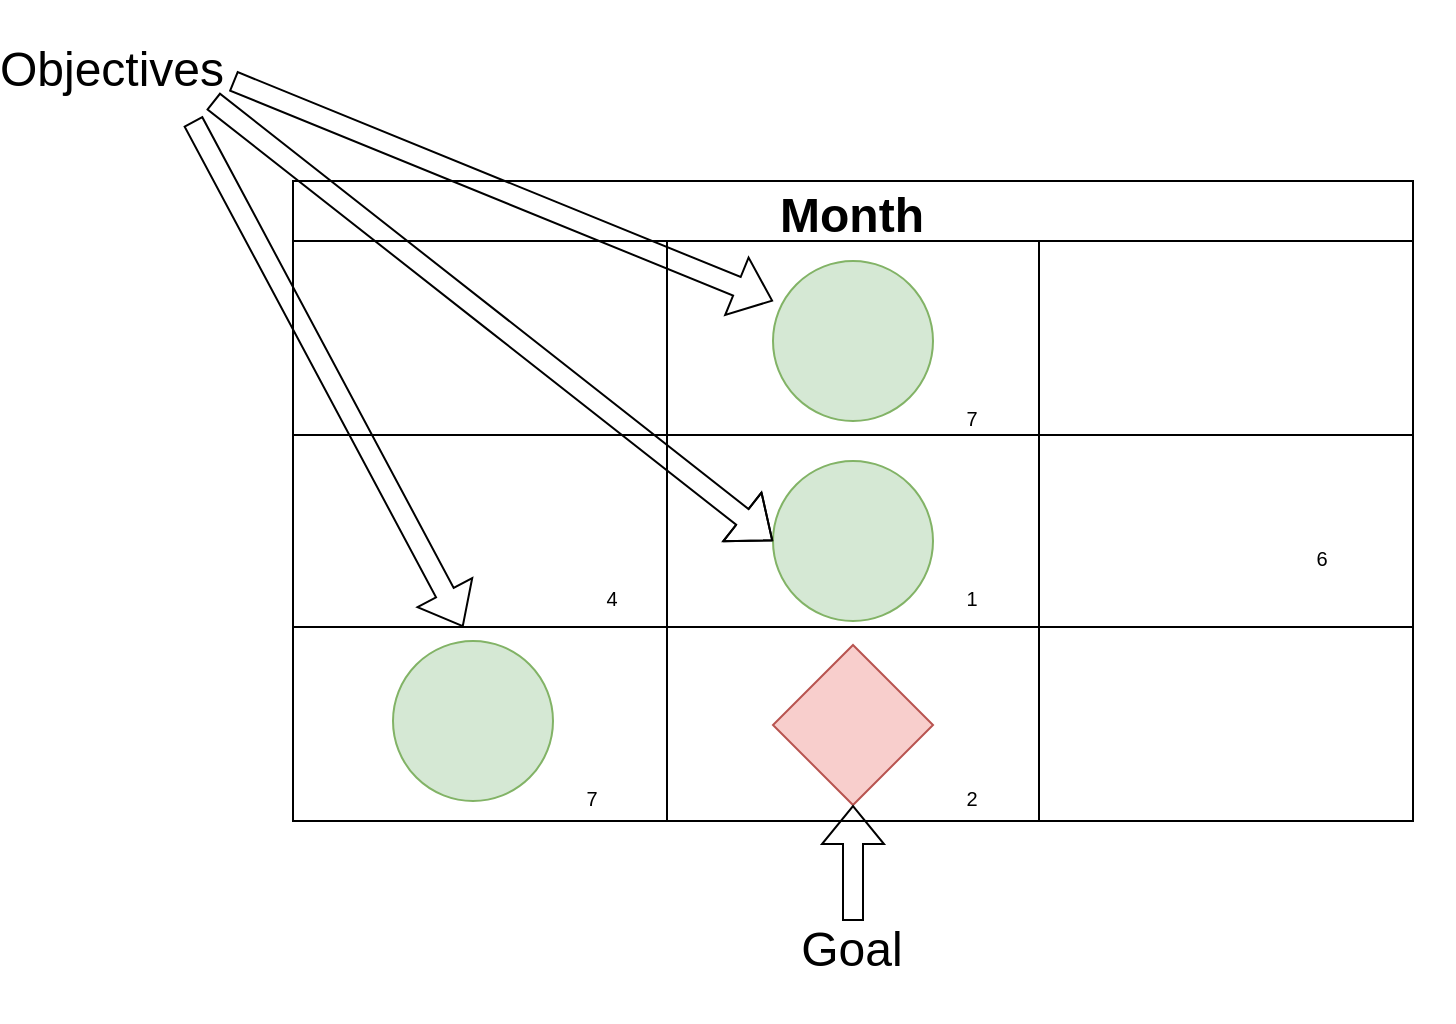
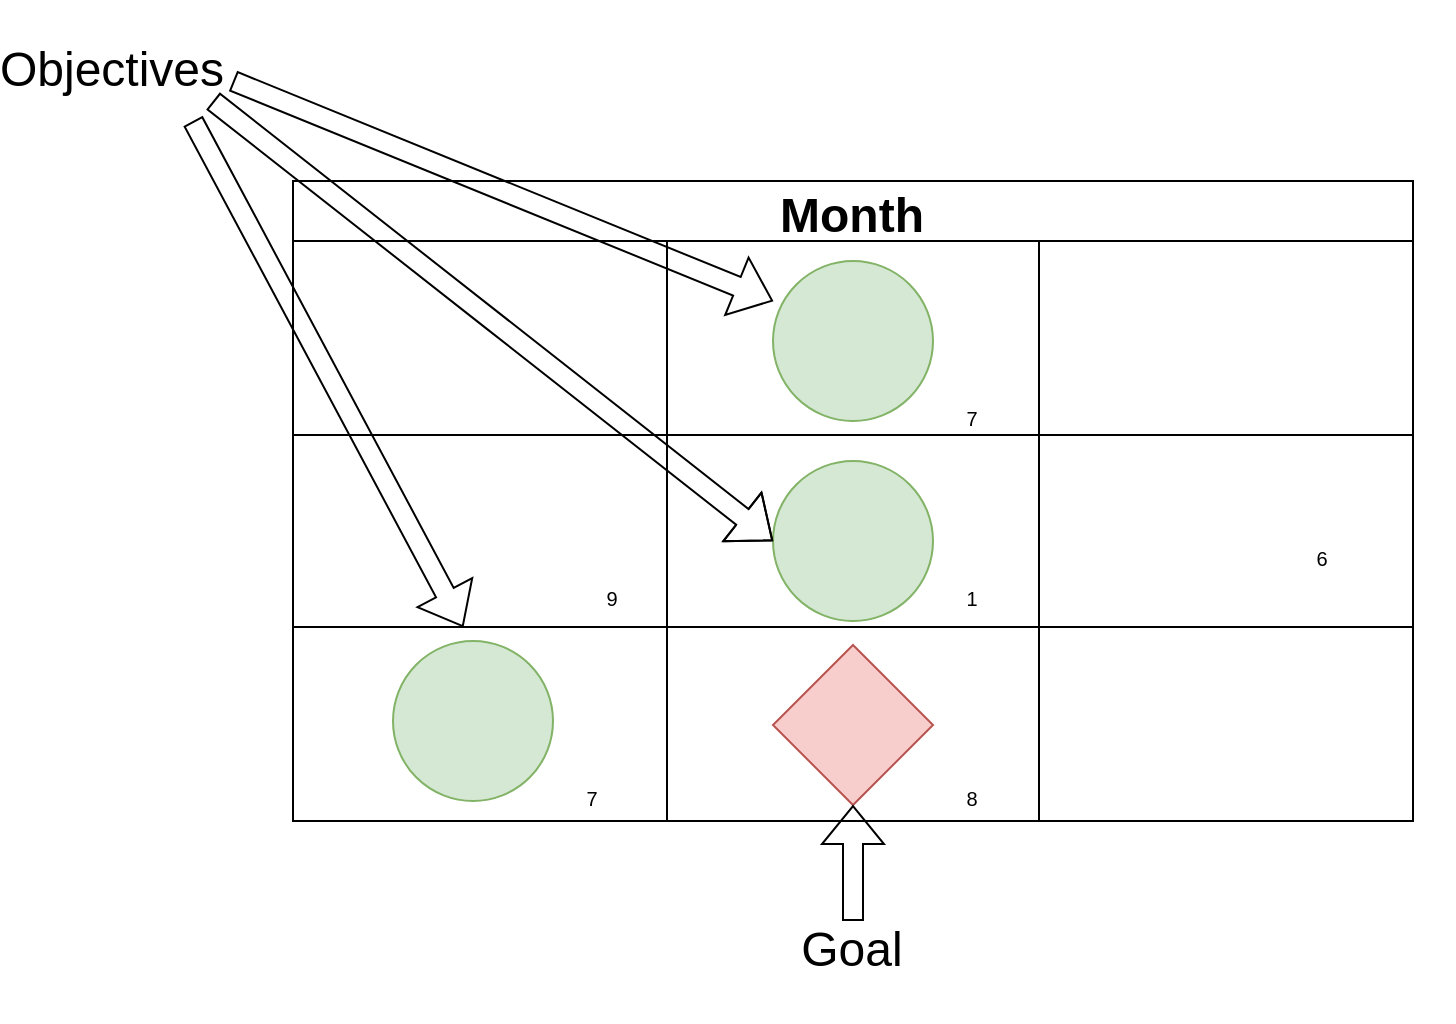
(613, 591) -> (613, 591)
(973, 791) -> (973, 791)
